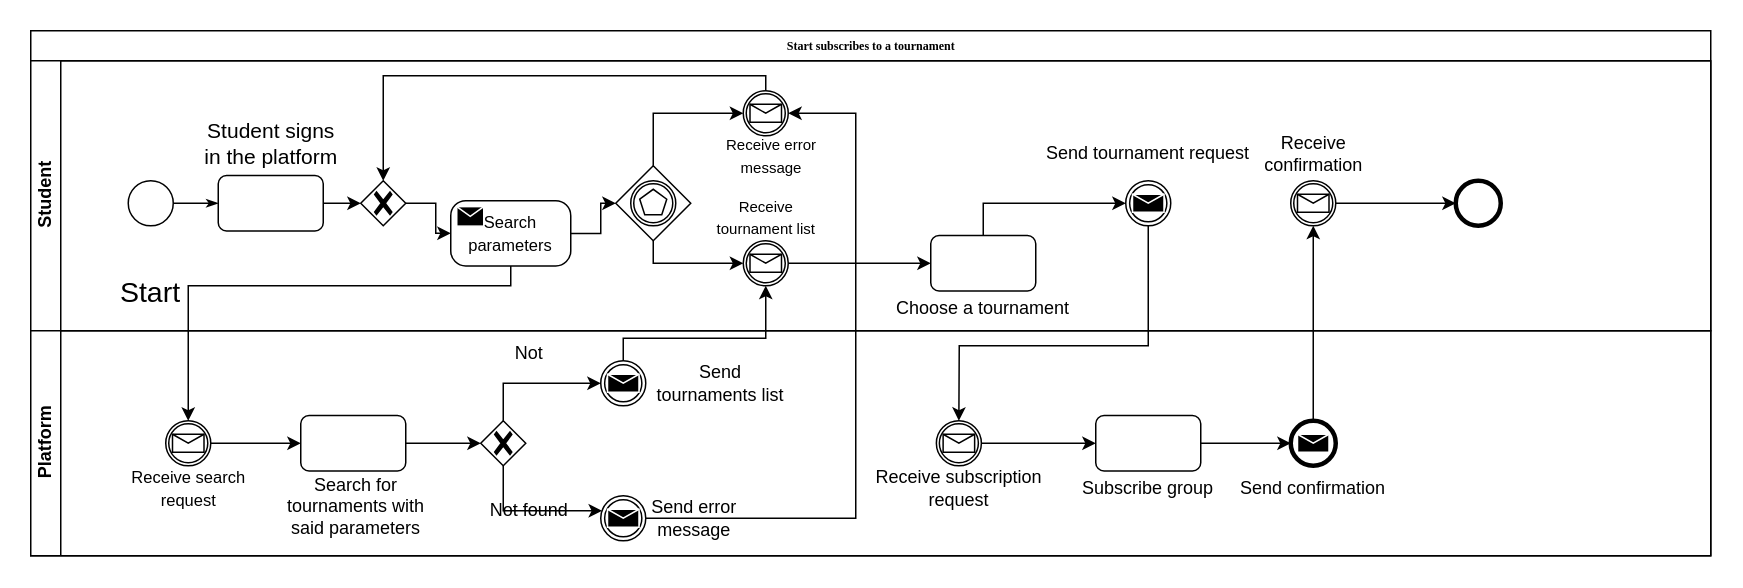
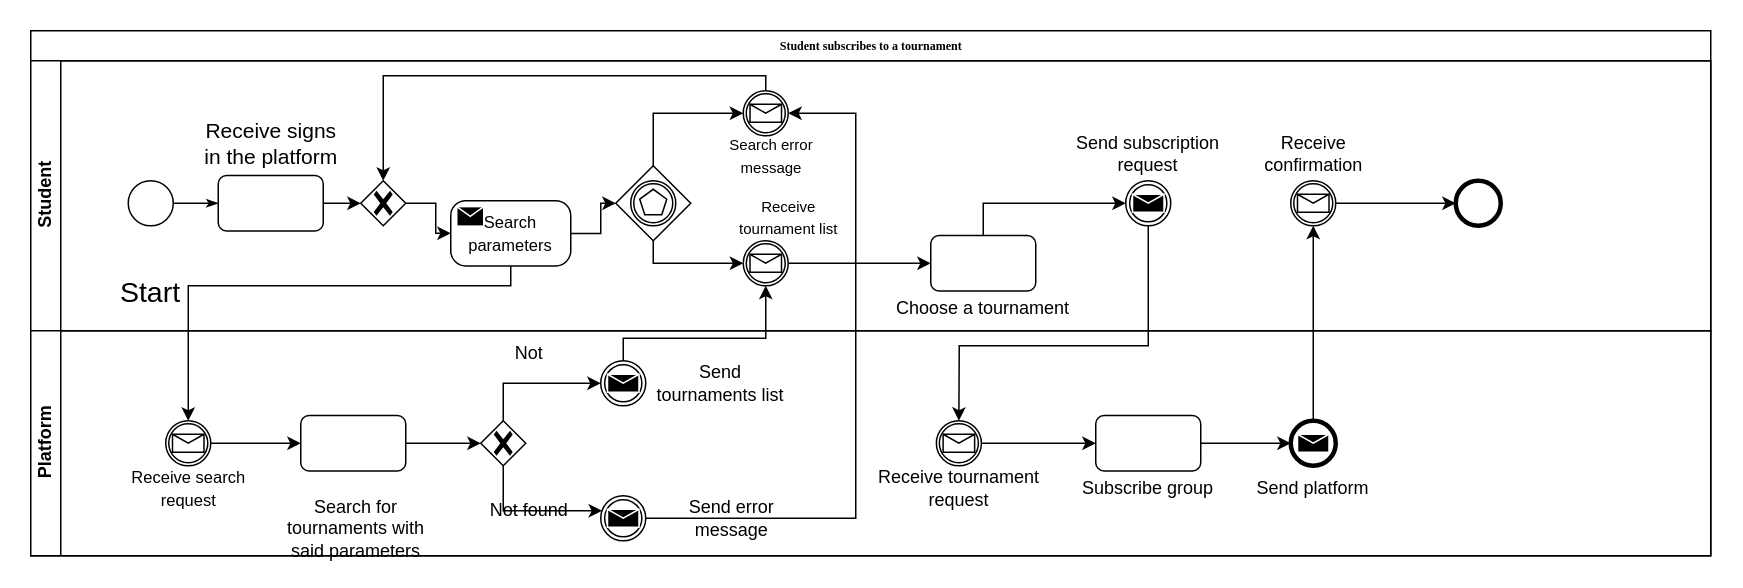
(872, 46) -> (872, 46)
(272, 143) -> (272, 143)
(1148, 154) -> (1148, 154)
(772, 155) -> (772, 155)
(766, 216) -> (788, 216)
(959, 488) -> (959, 488)
(1313, 488) -> (1313, 488)
(356, 506) -> (356, 528)
(695, 518) -> (732, 518)
